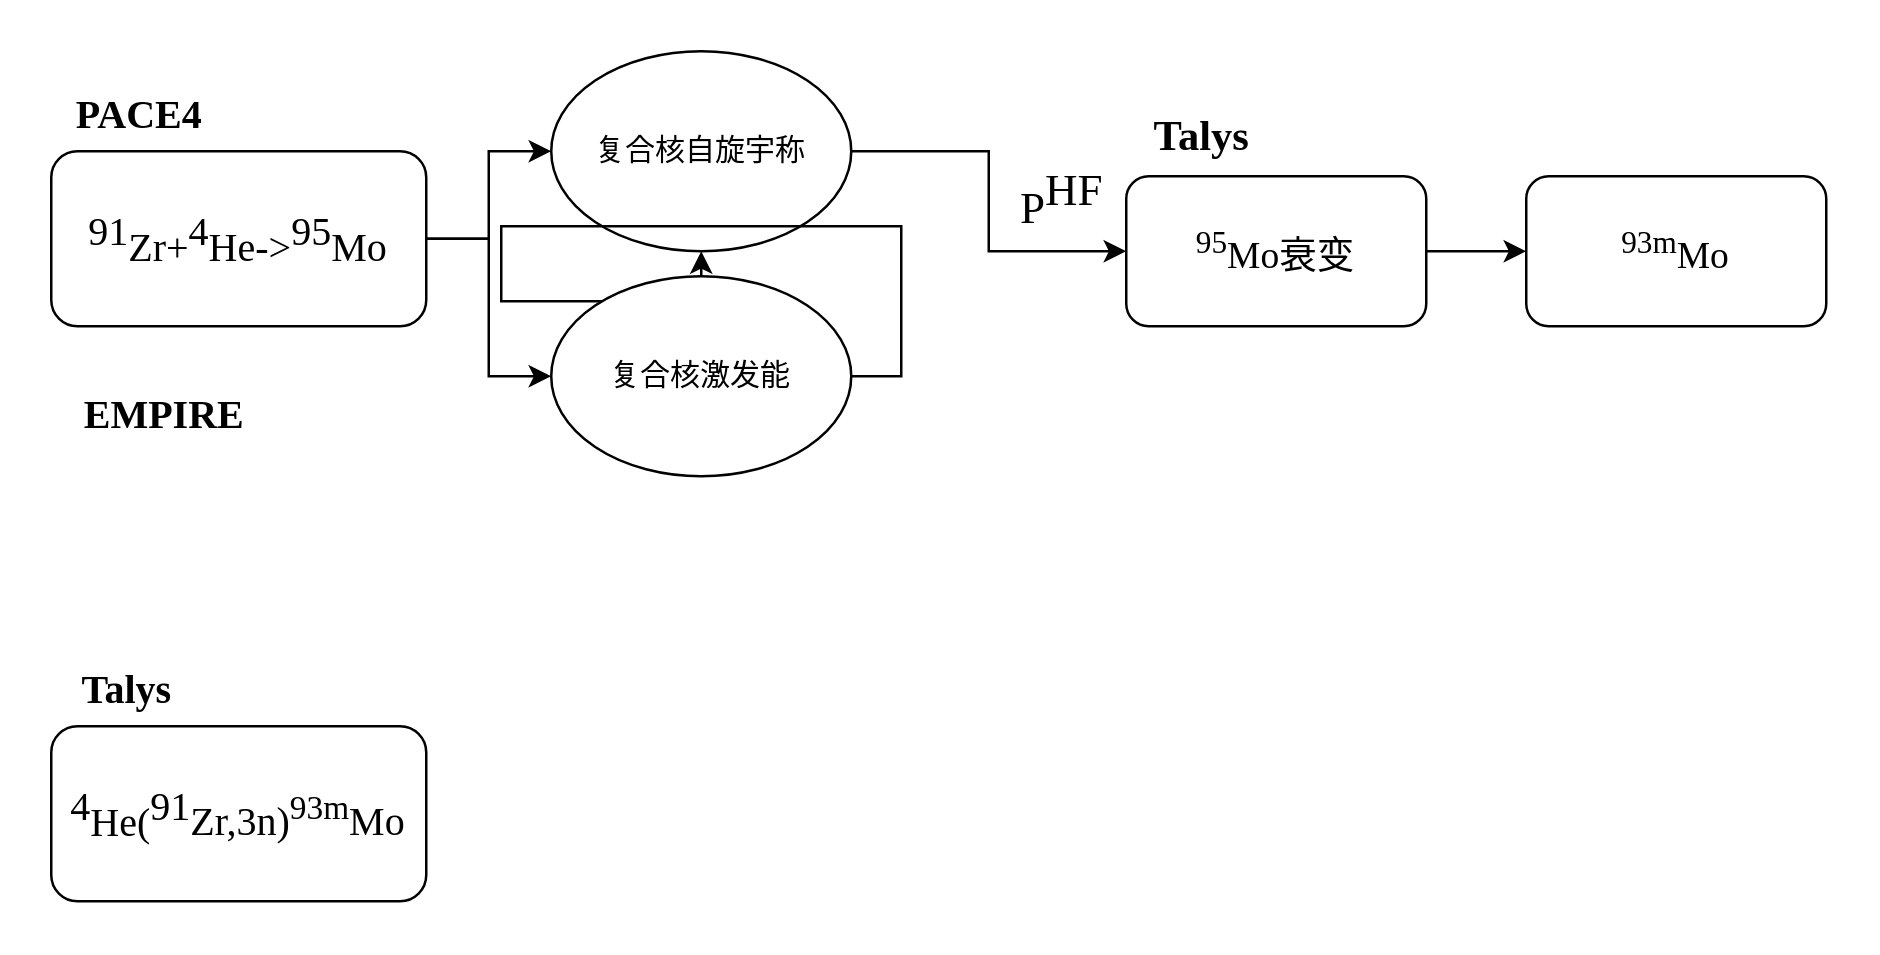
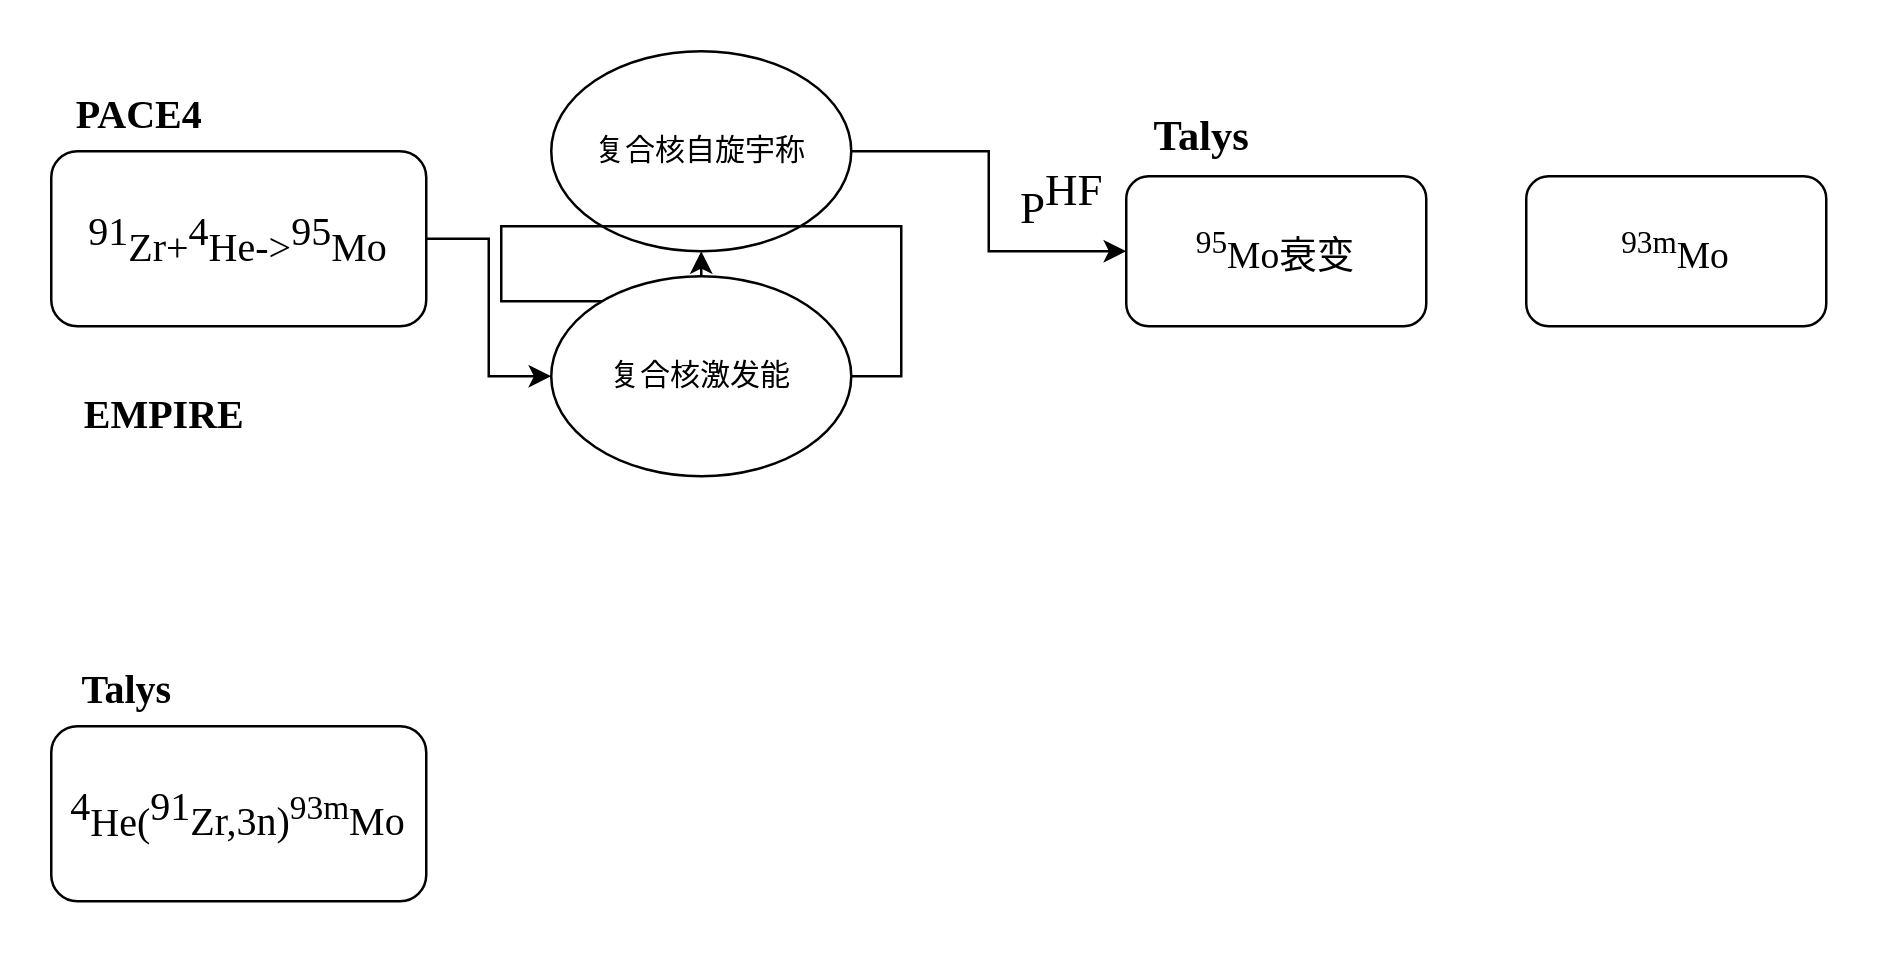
(489, 171) -> none
(1468, 251) -> none
